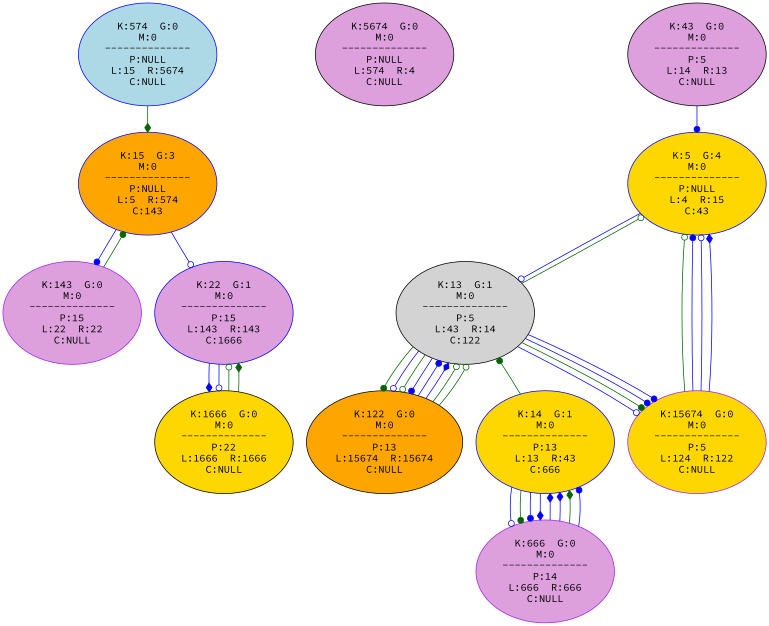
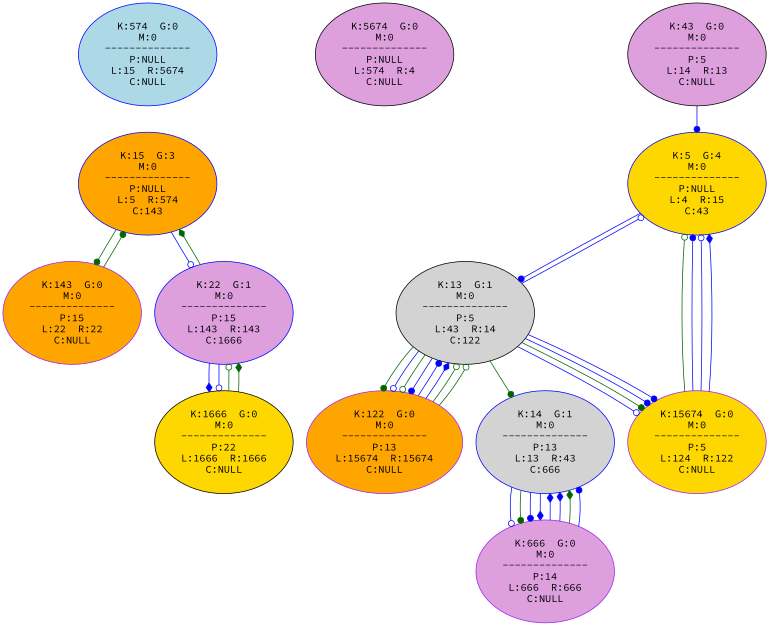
(148, 115) -> (192, 251)
(107, 244) -> (107, 244)
(582, 245) -> (582, 245)
(580, 252) -> (580, 252)
(72, 313) -> (72, 313)
(511, 379) -> (499, 376)
(385, 442) -> (385, 442)
(545, 442) -> (545, 442)
